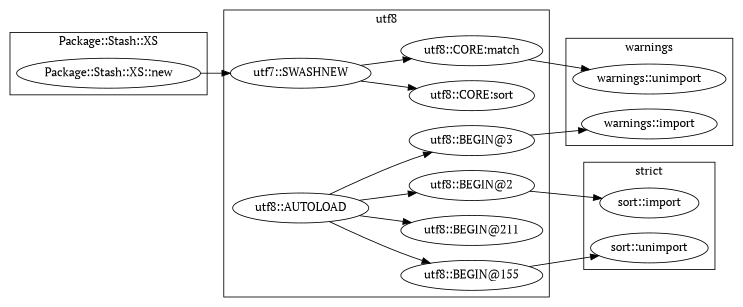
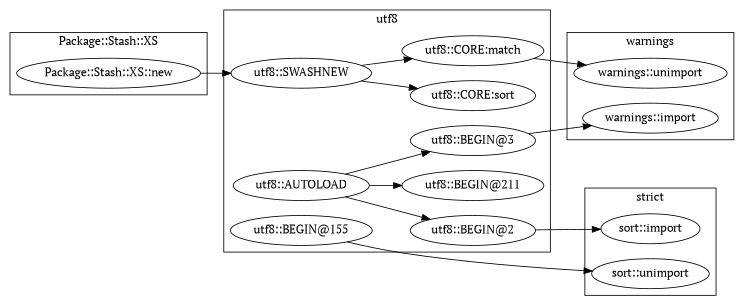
(301, 73) -> (301, 73)
(375, 242) -> none
